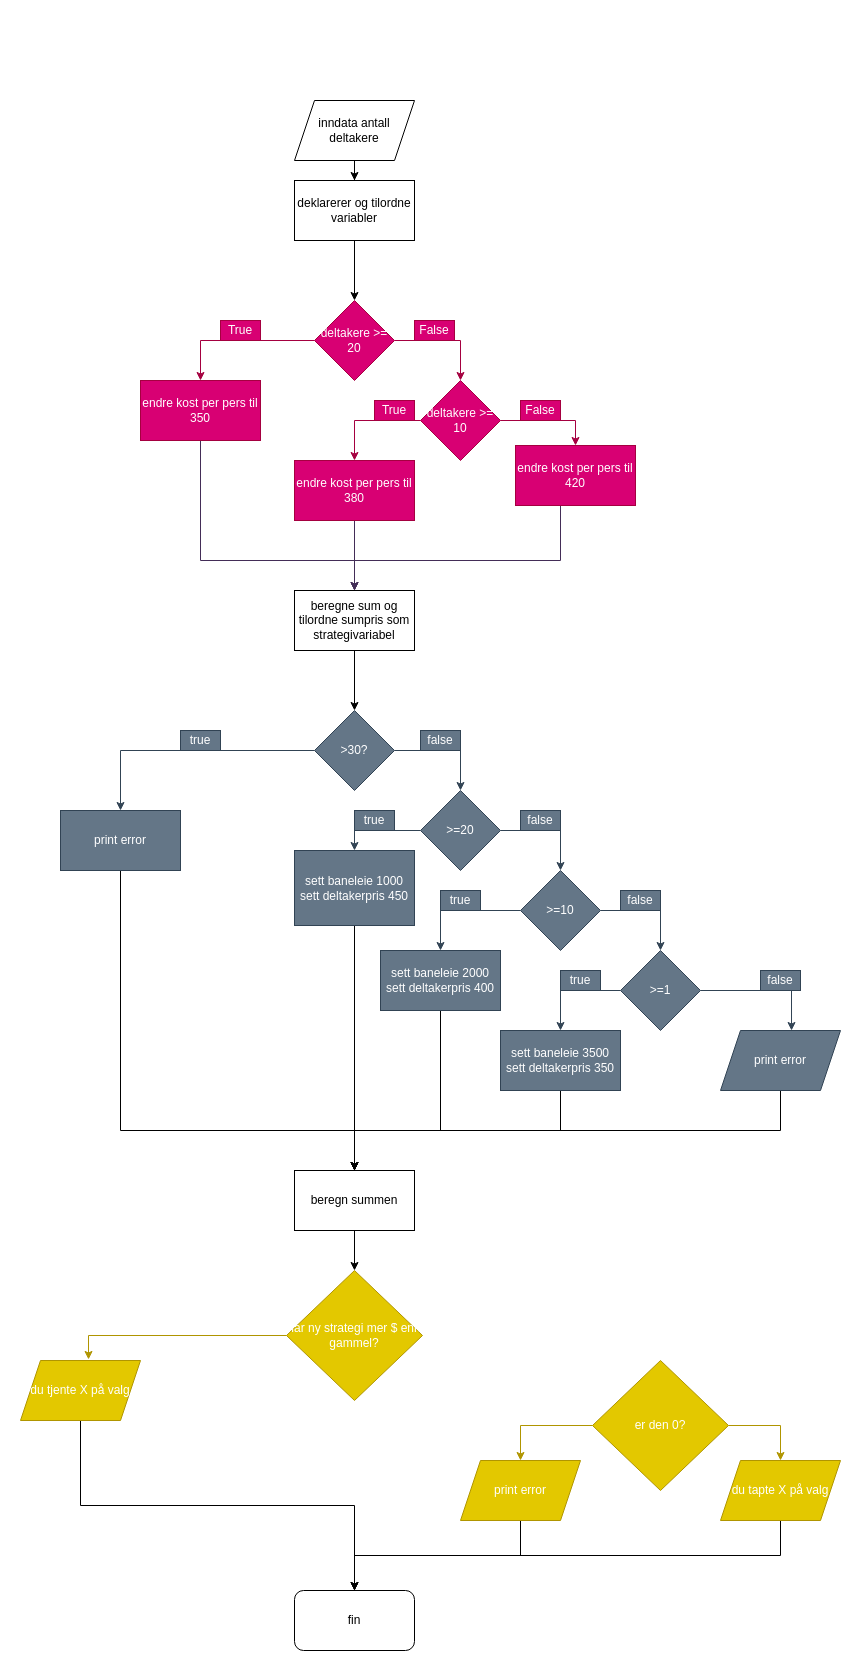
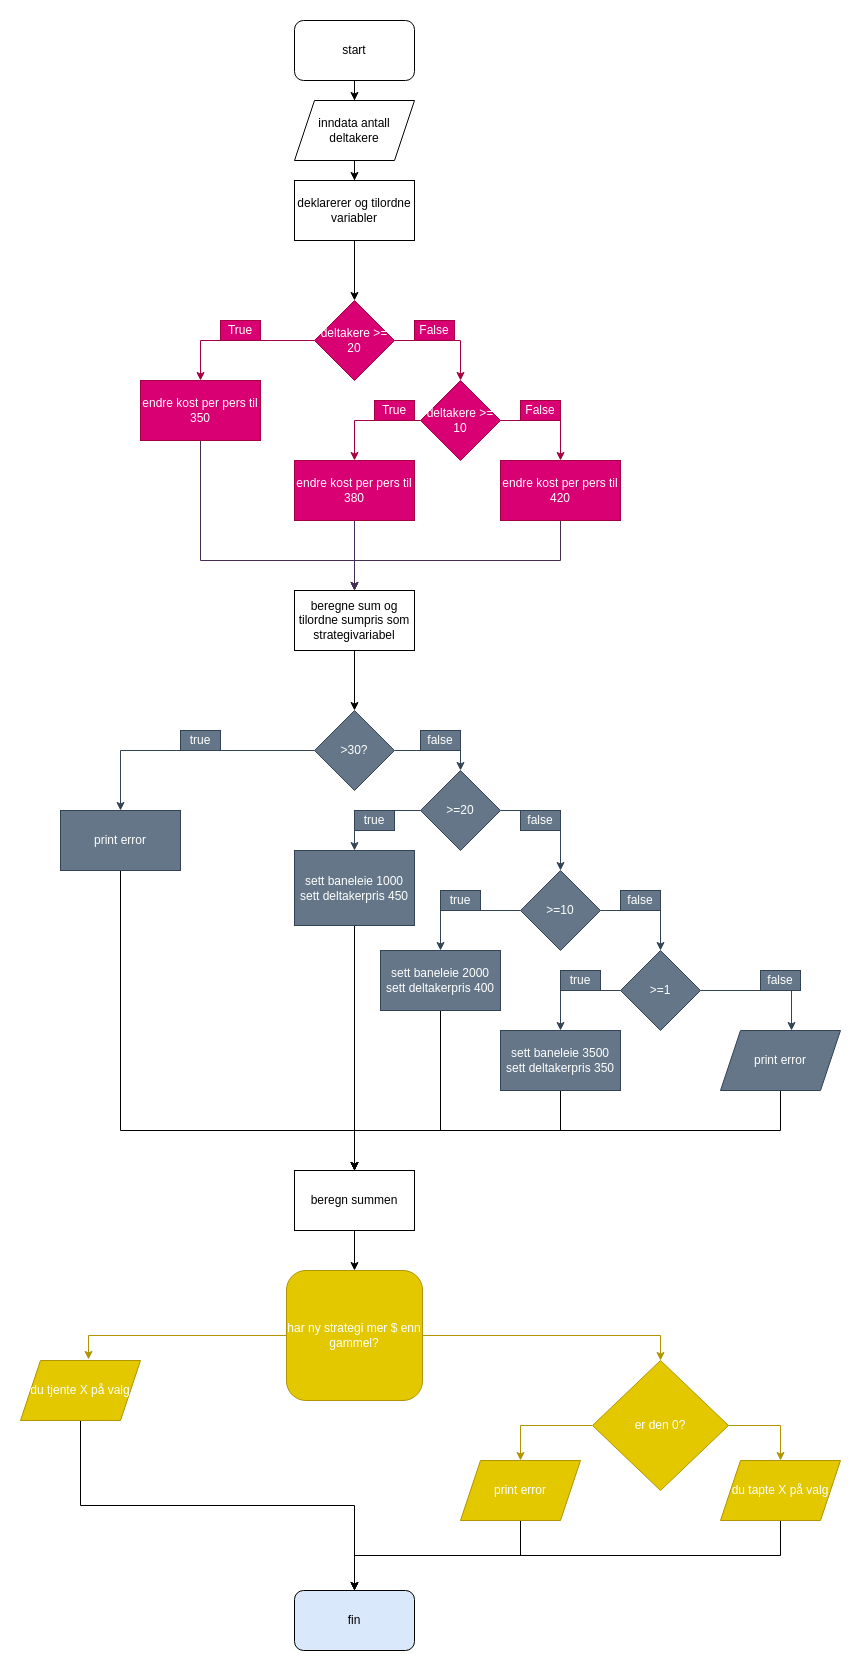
none -> (355, 51)
none -> (355, 95)
(576, 476) -> (561, 491)
(461, 831) -> (461, 811)
(355, 1336) -> (355, 1336)
none -> (551, 1336)
(355, 1621) -> (355, 1621)
